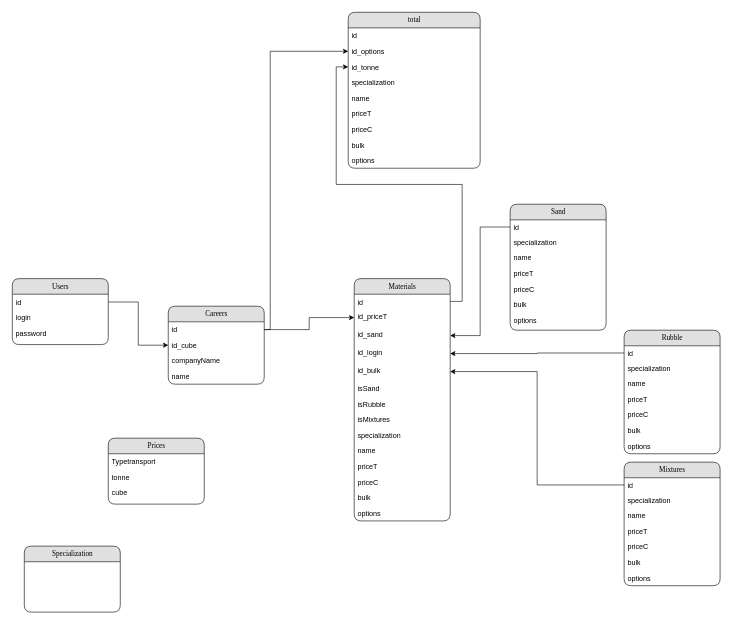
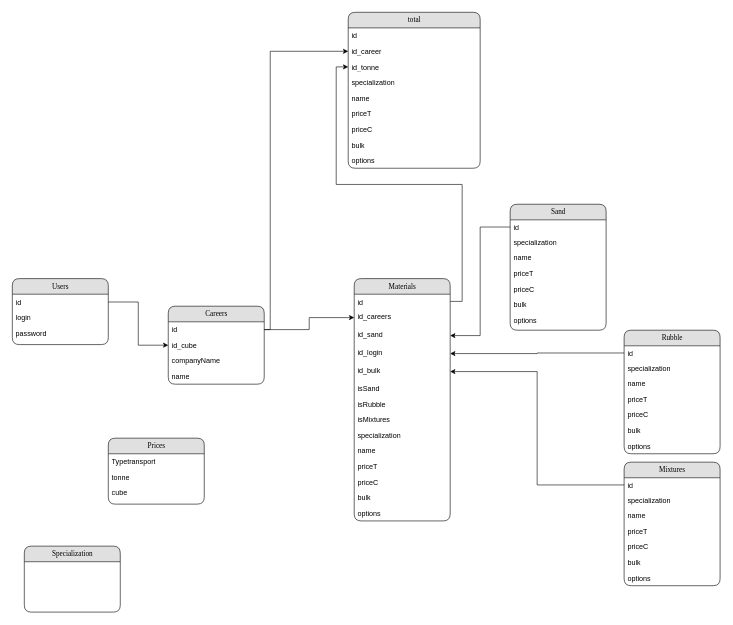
(370, 52) -> (369, 52)
(374, 317) -> (377, 317)
